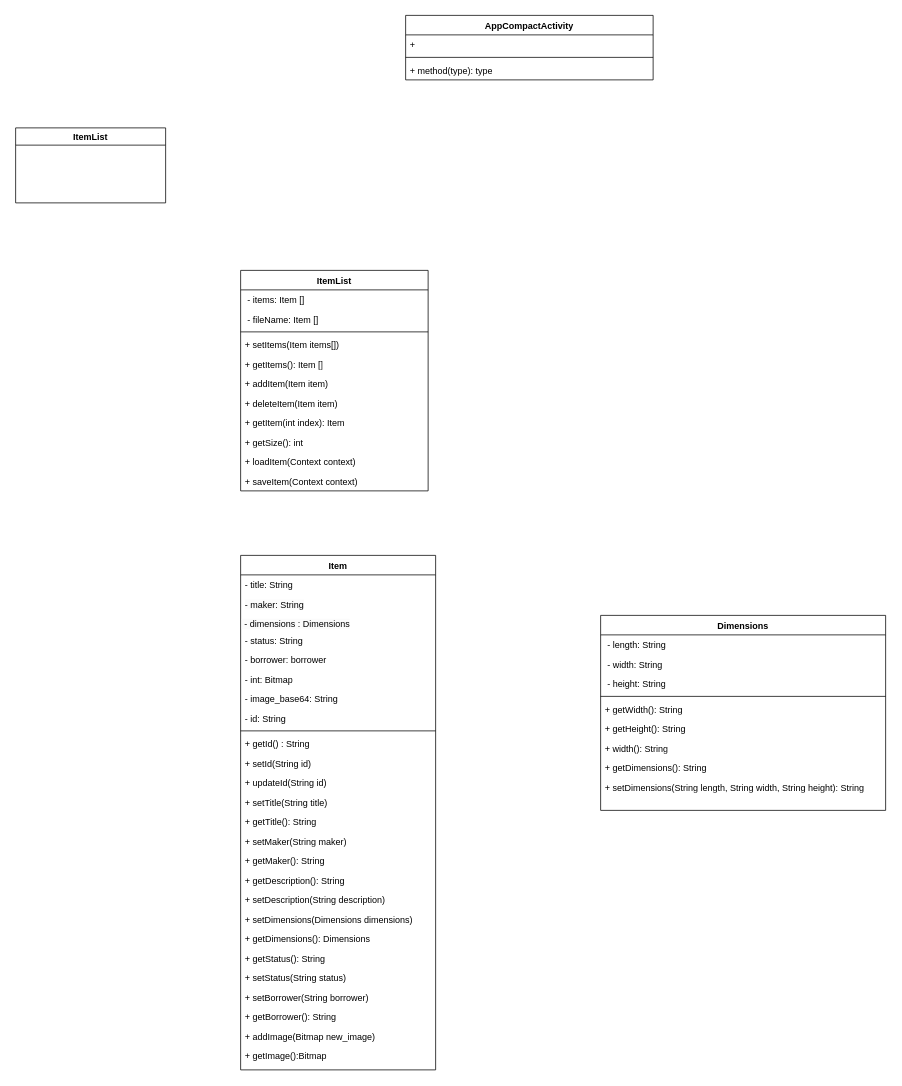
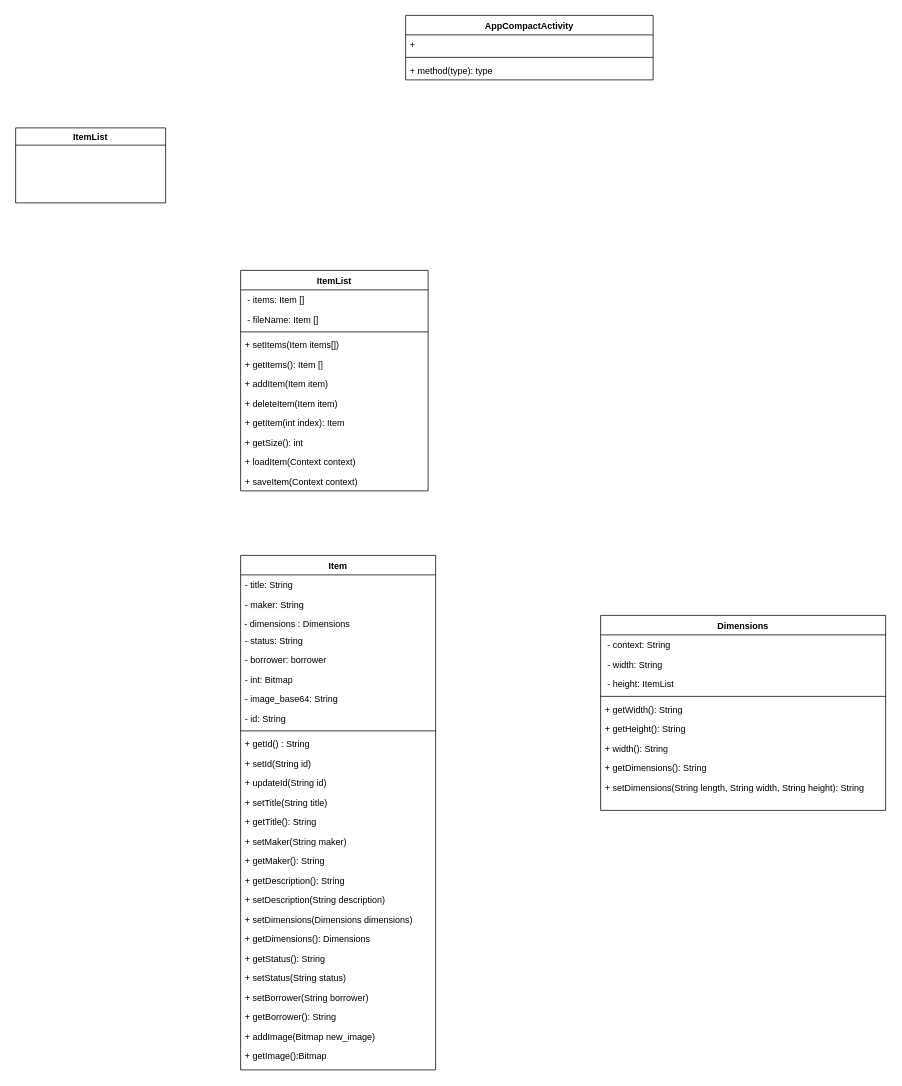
(639, 646) -> (643, 646)
(639, 685) -> (644, 685)
